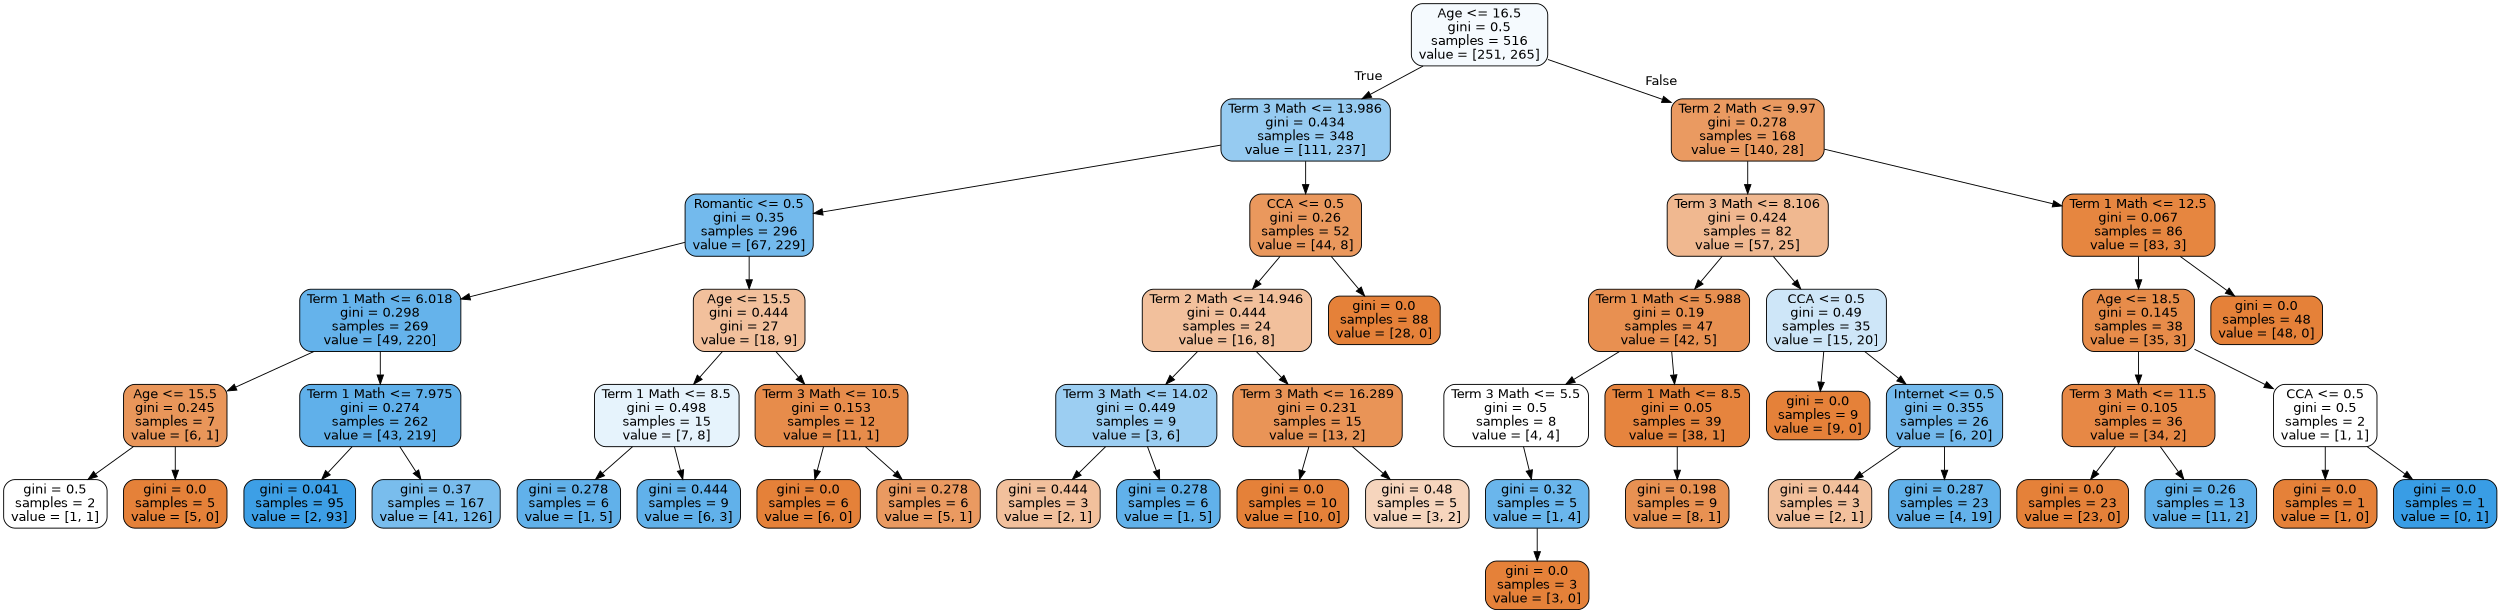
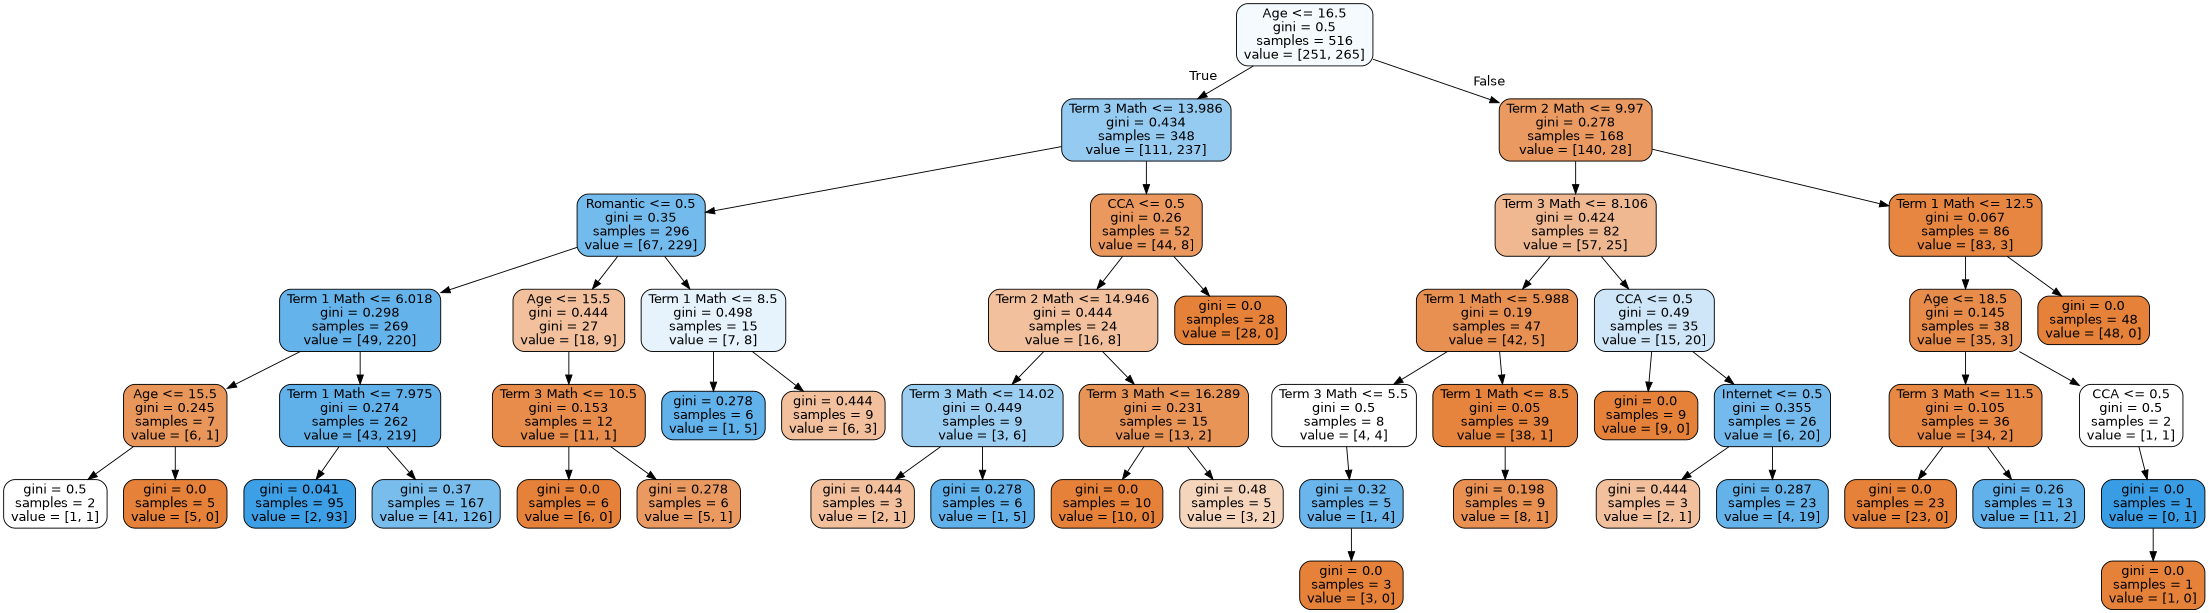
(1384, 320) -> (1231, 320)
(711, 364) -> (674, 269)
(2325, 458) -> (2153, 540)
(689, 504) -> (833, 416)
